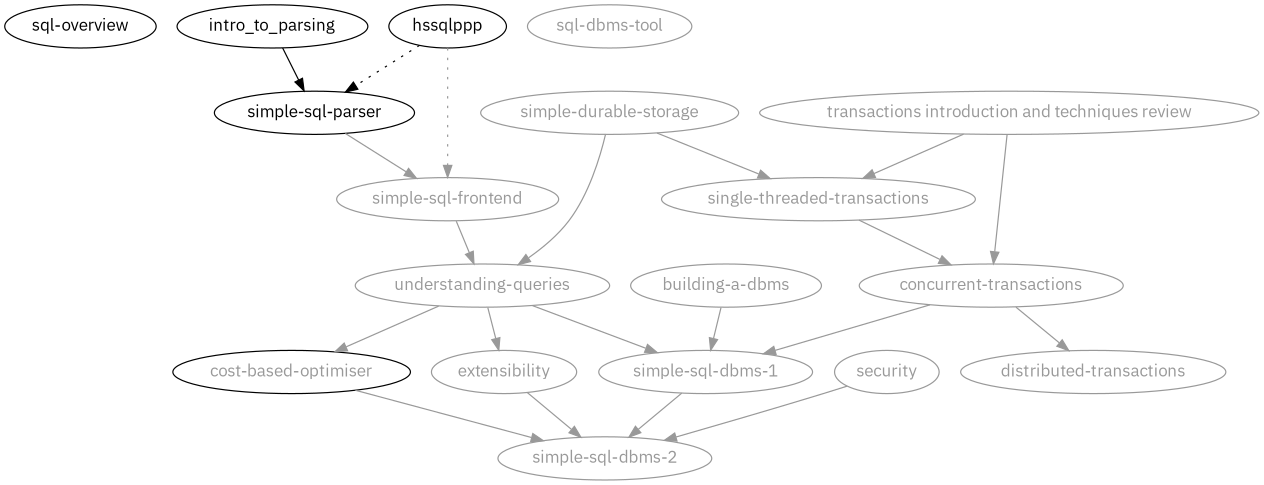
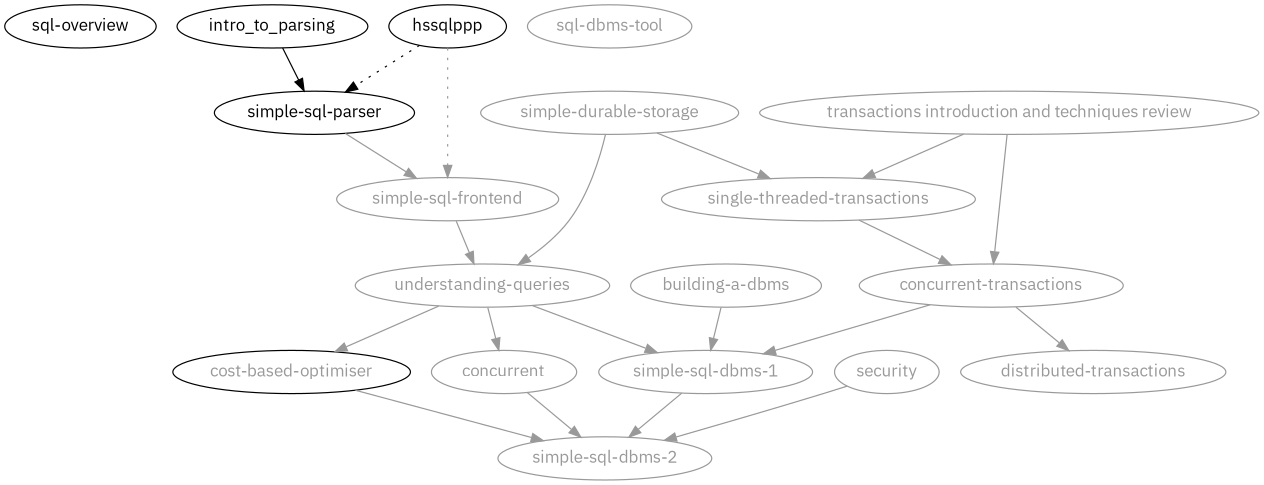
(504, 372) -> (504, 372)
